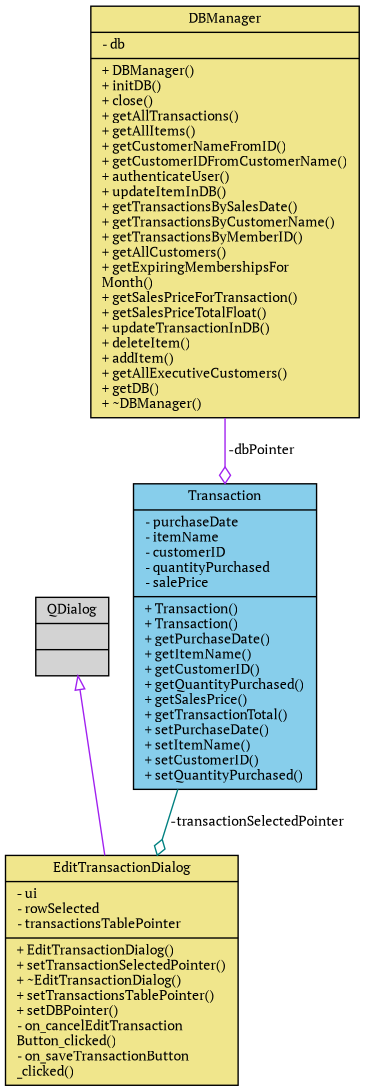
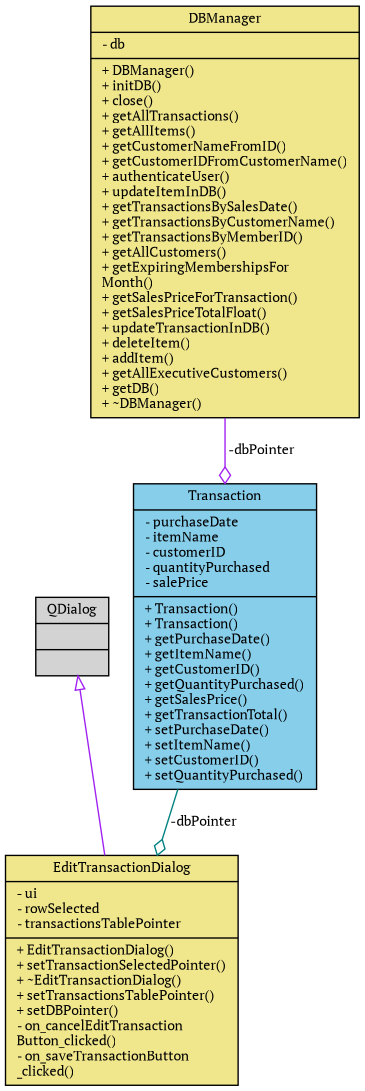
(256, 822) -> (202, 822)
